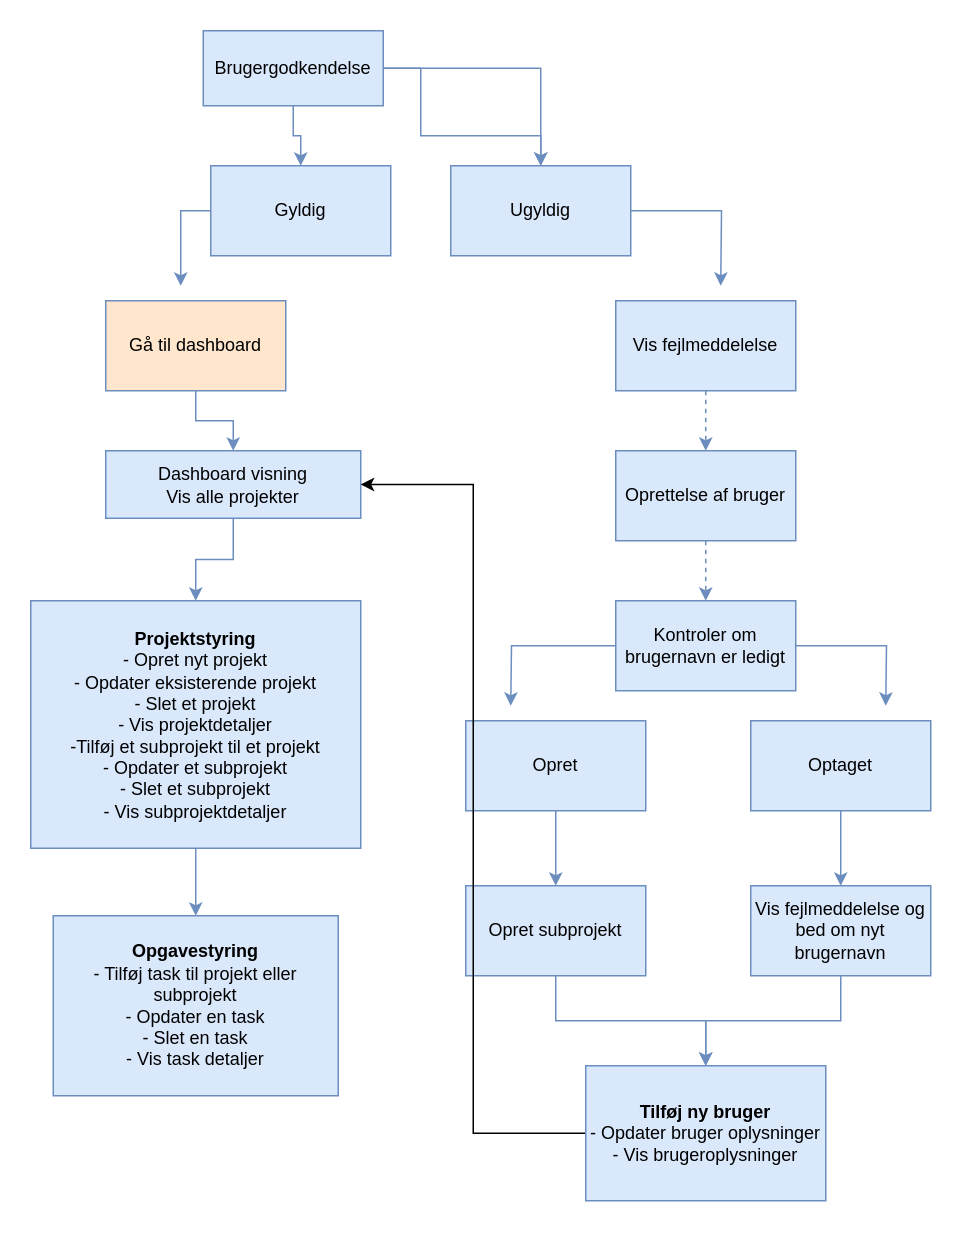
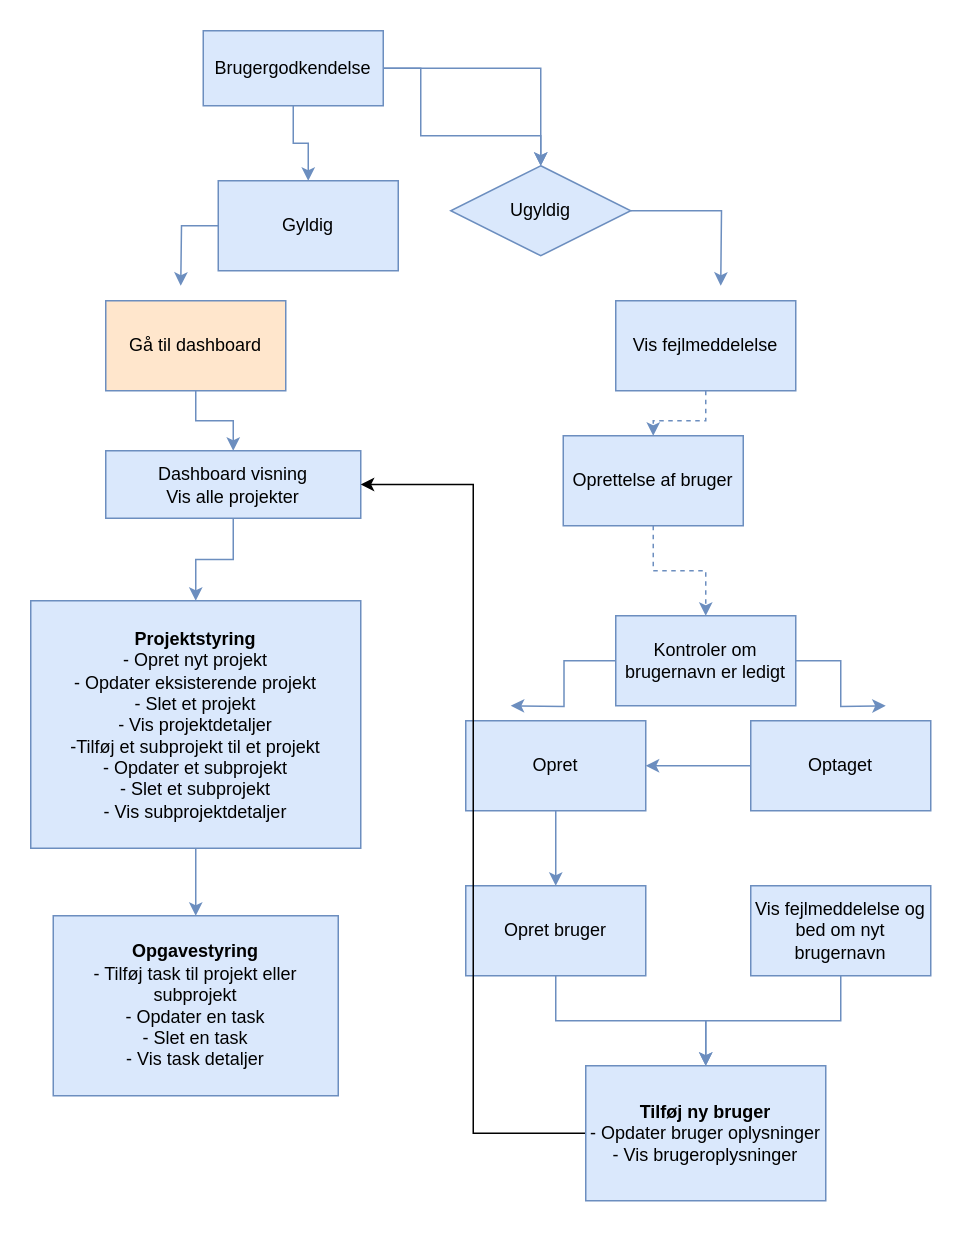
(301, 211) -> (308, 226)
(541, 211) -> (541, 211)
(706, 496) -> (653, 481)
(706, 646) -> (706, 661)
(841, 843) -> (704, 766)
(556, 931) -> (556, 931)
